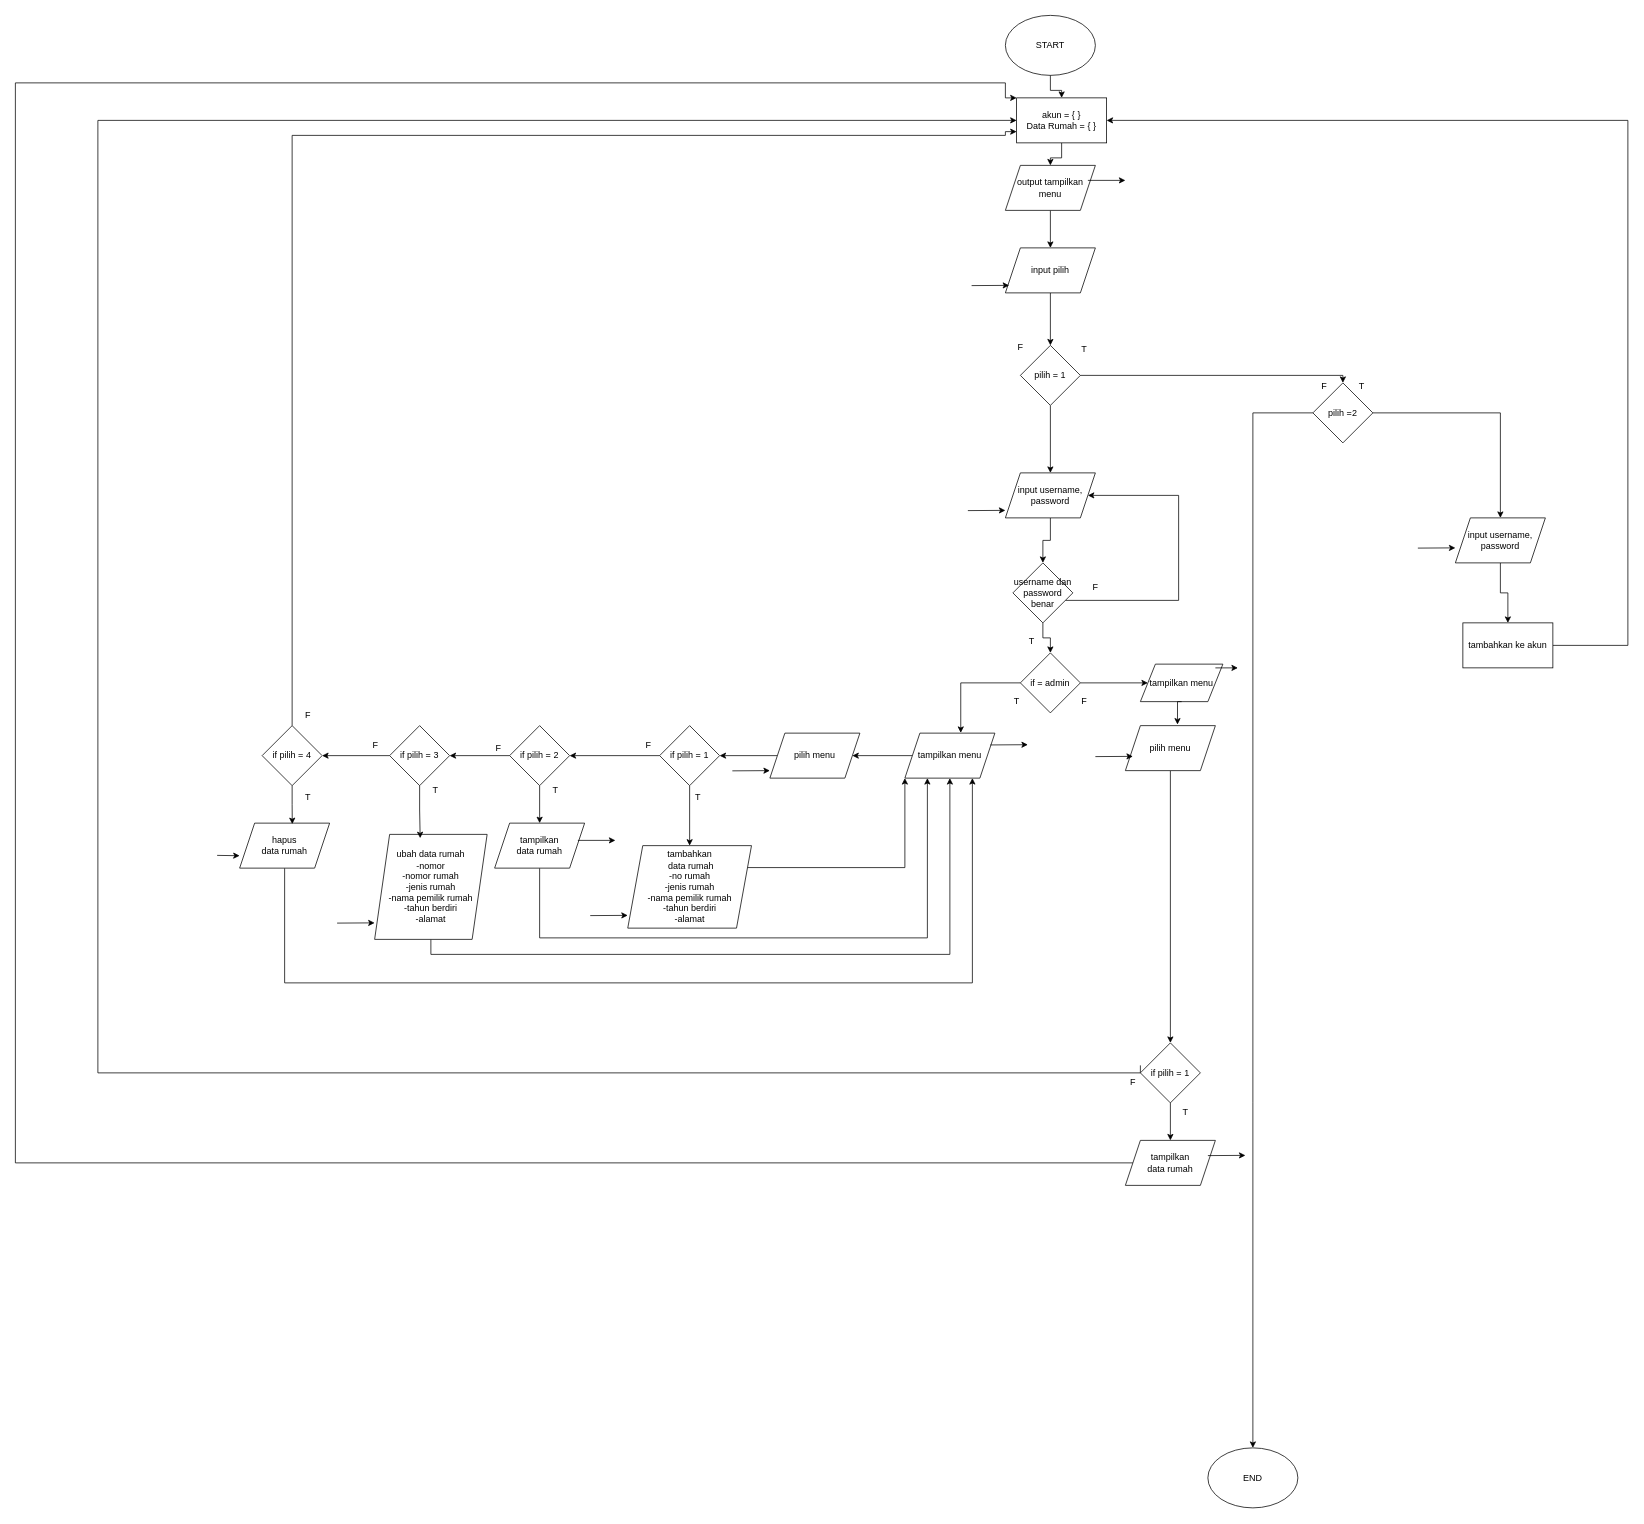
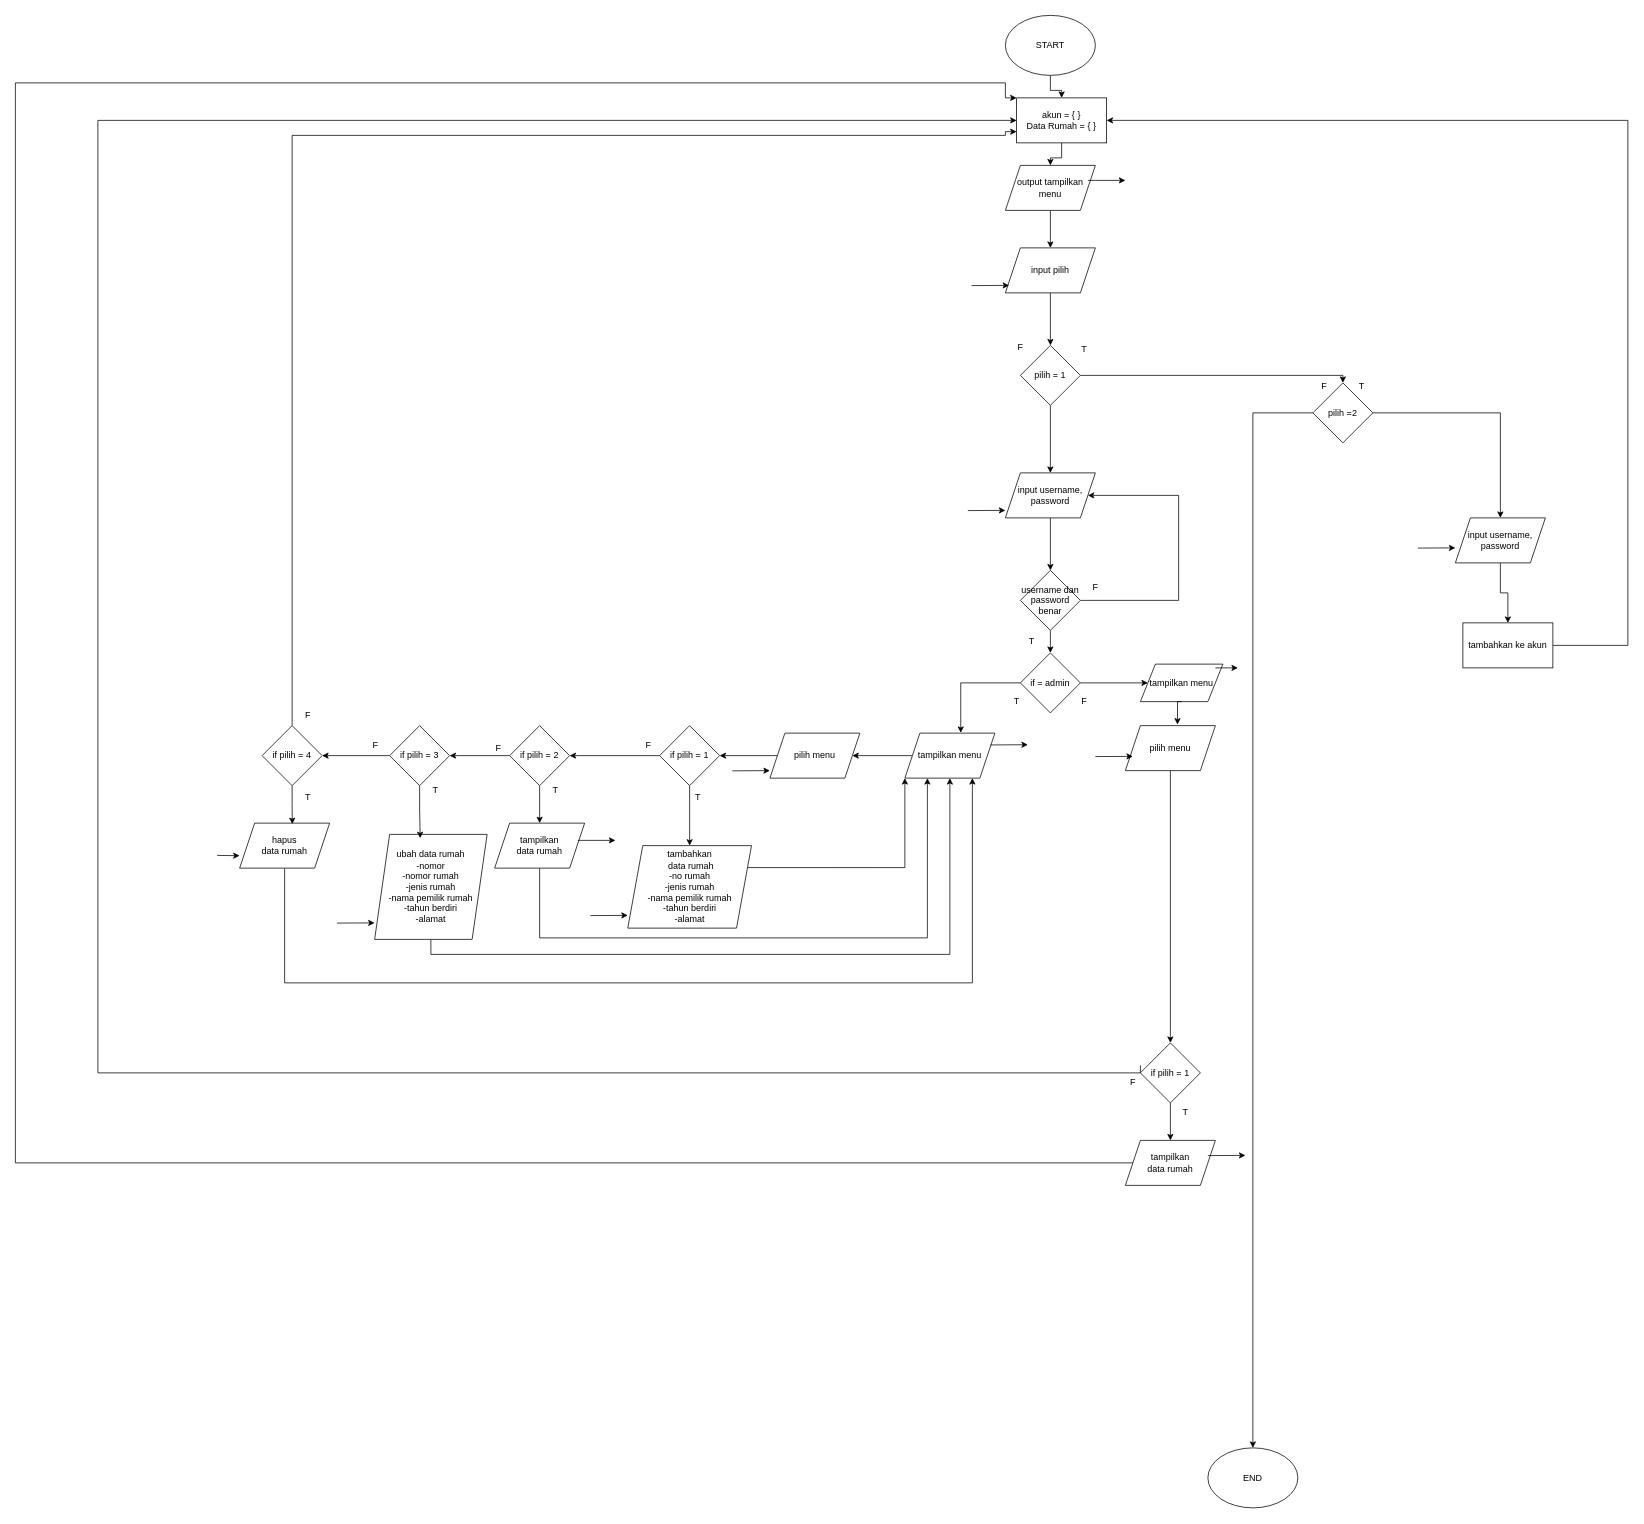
(1043, 593) -> (1050, 600)
